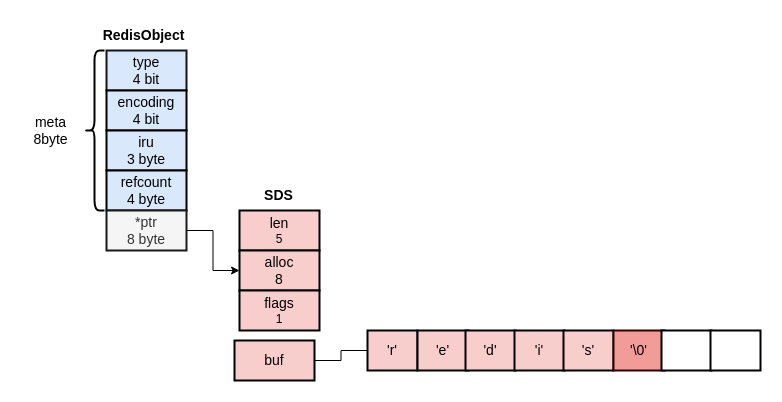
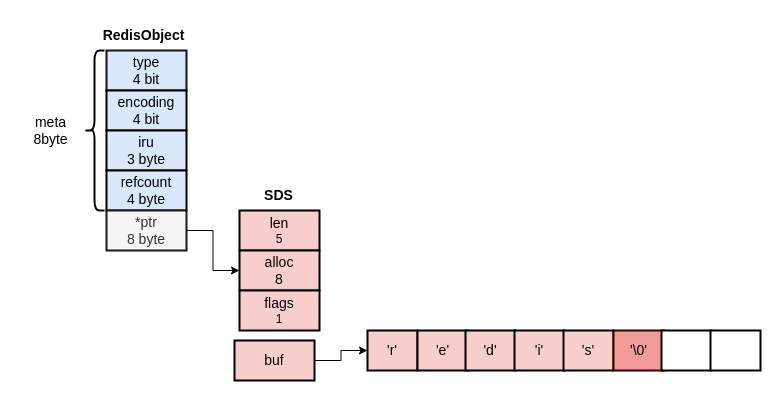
(362, 351) -> (359, 351)
